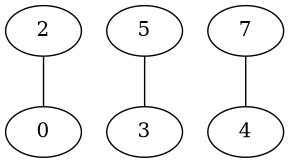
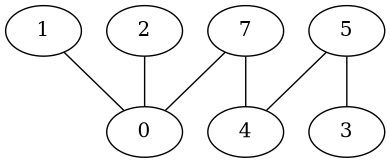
none -> (44, 31)
none -> (195, 81)
none -> (296, 81)
